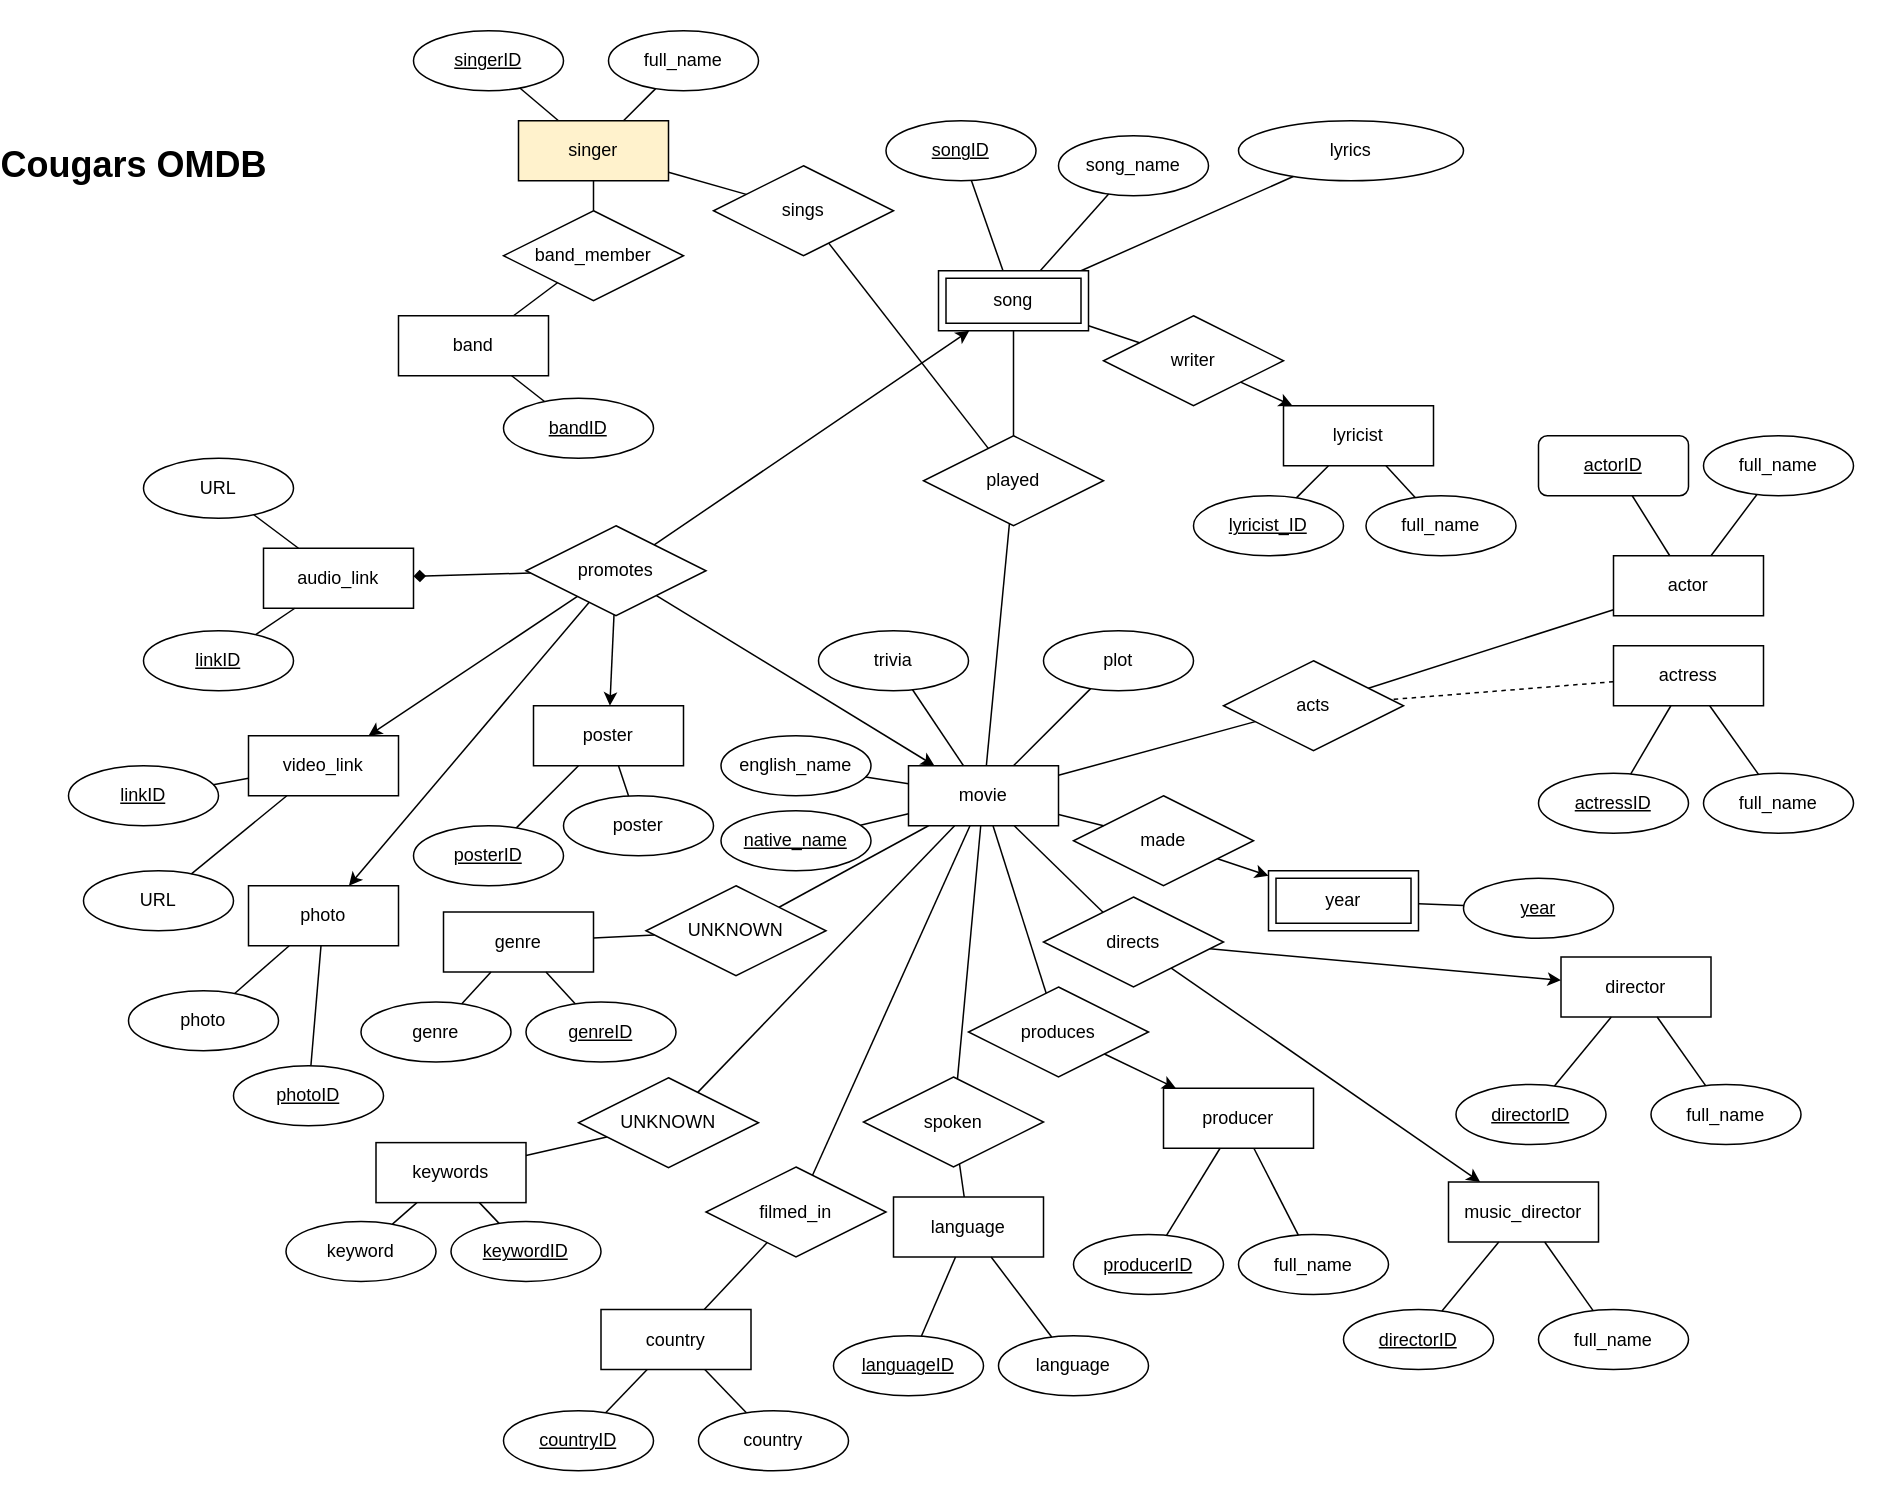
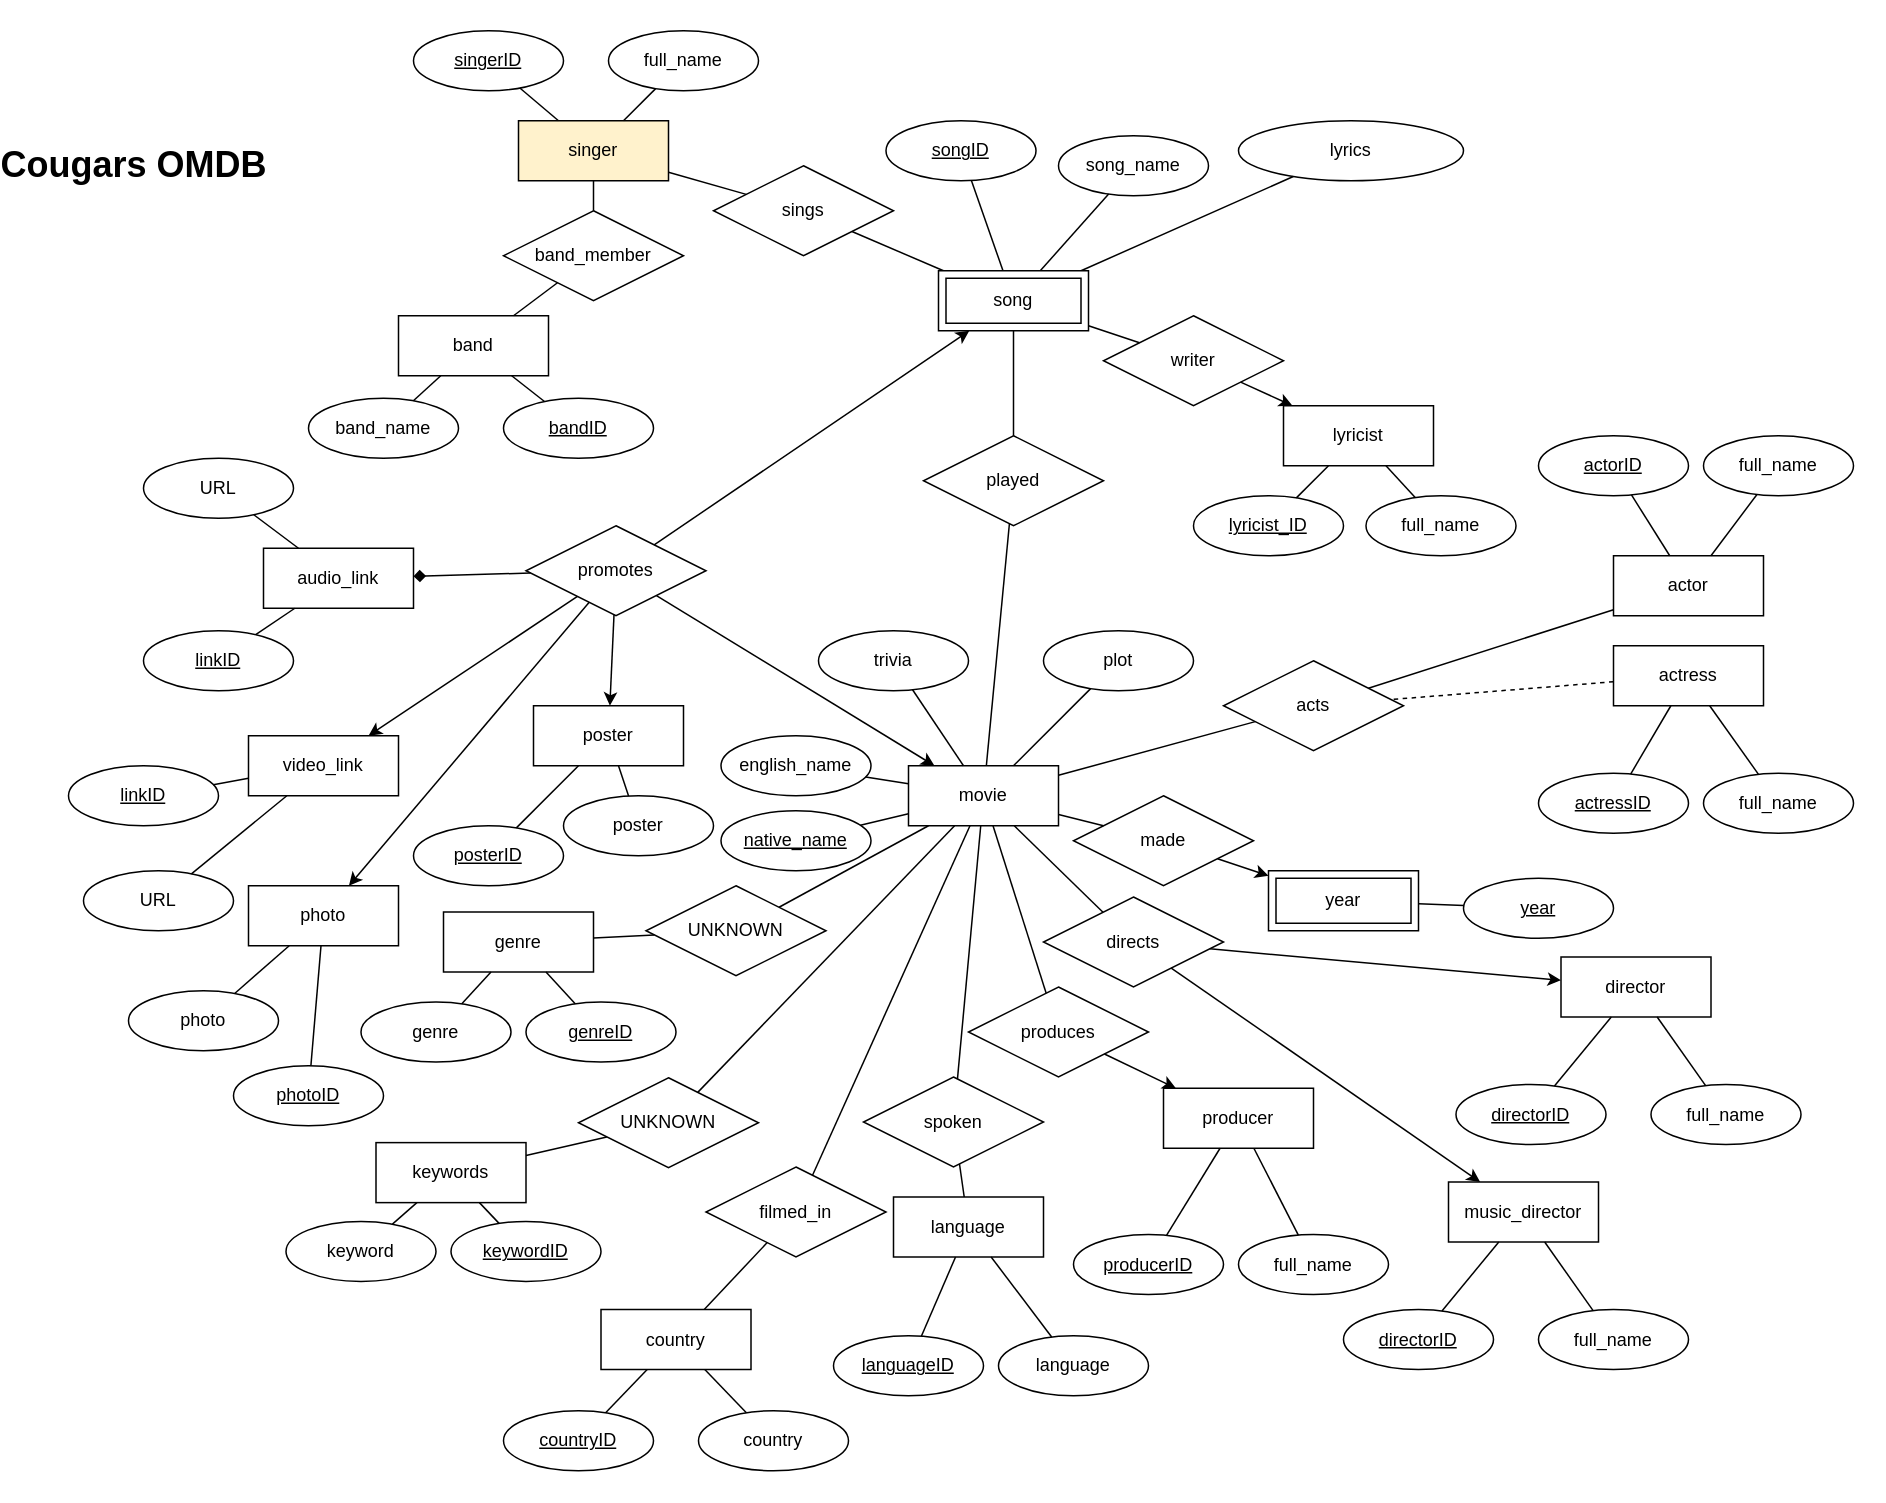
(908, 345) -> (897, 251)
none -> (426, 389)
none -> (383, 428)
(1613, 466) -> (1613, 466)
